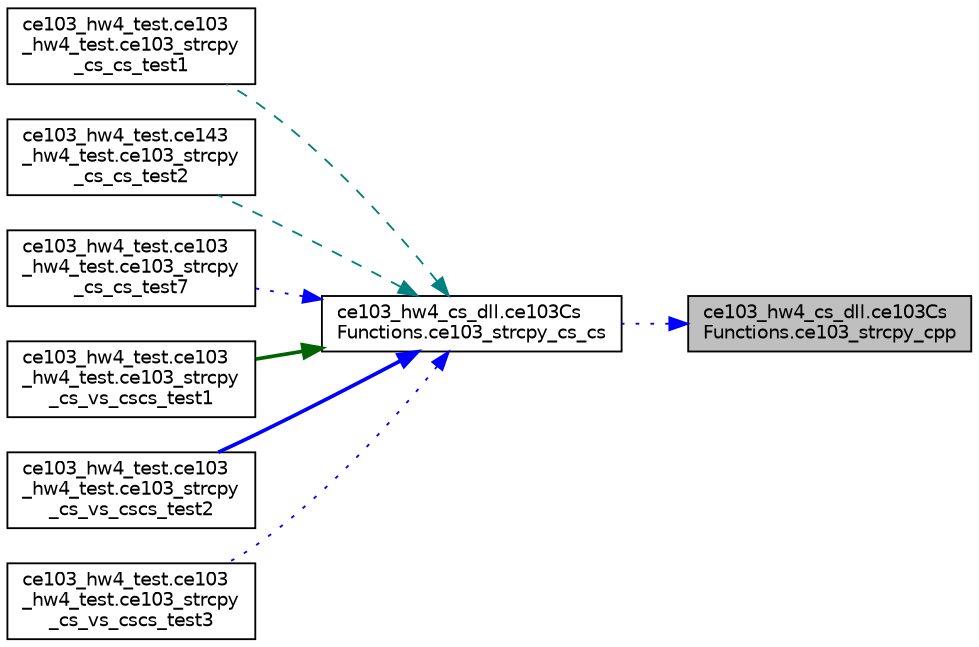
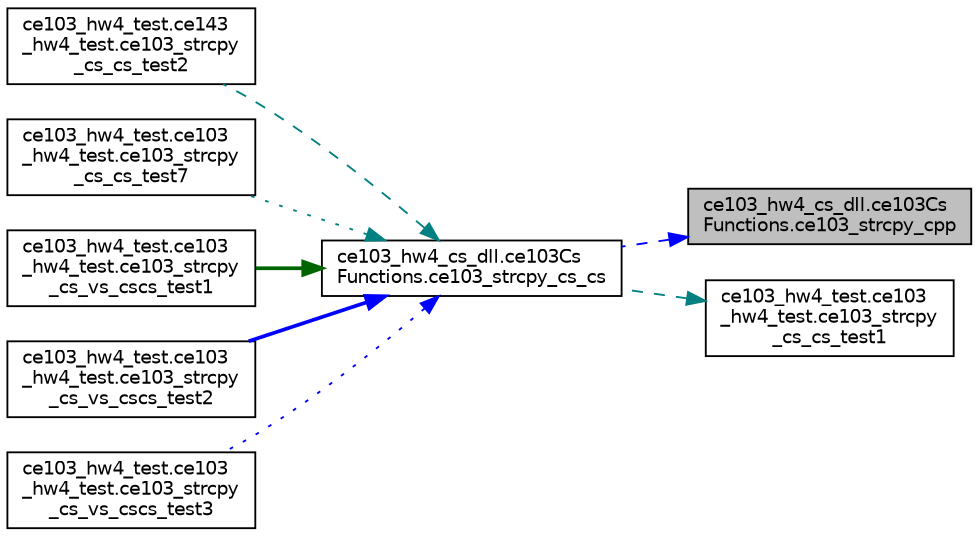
(340, 174) -> (654, 294)
(279, 292) -> (308, 215)
(645, 324) -> (646, 243)
